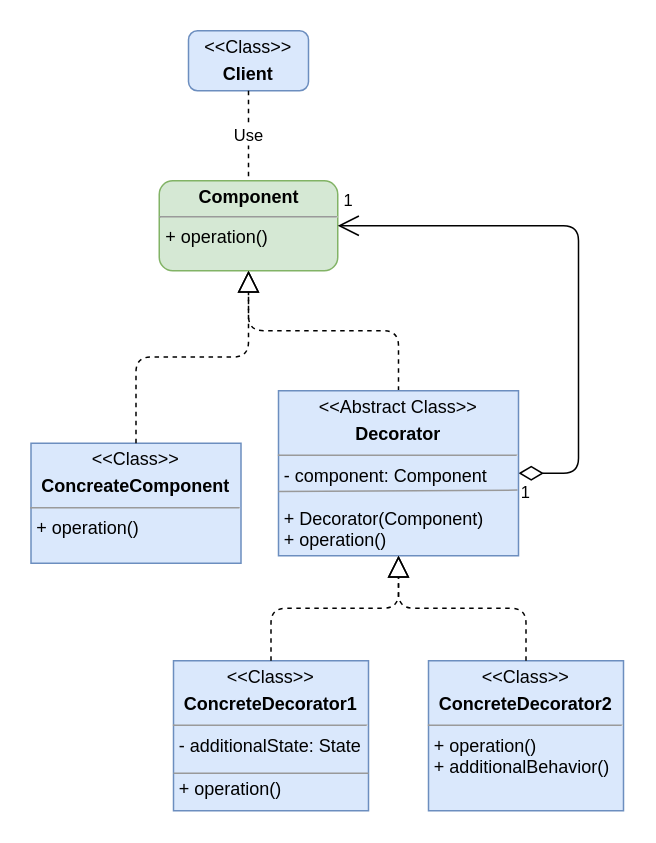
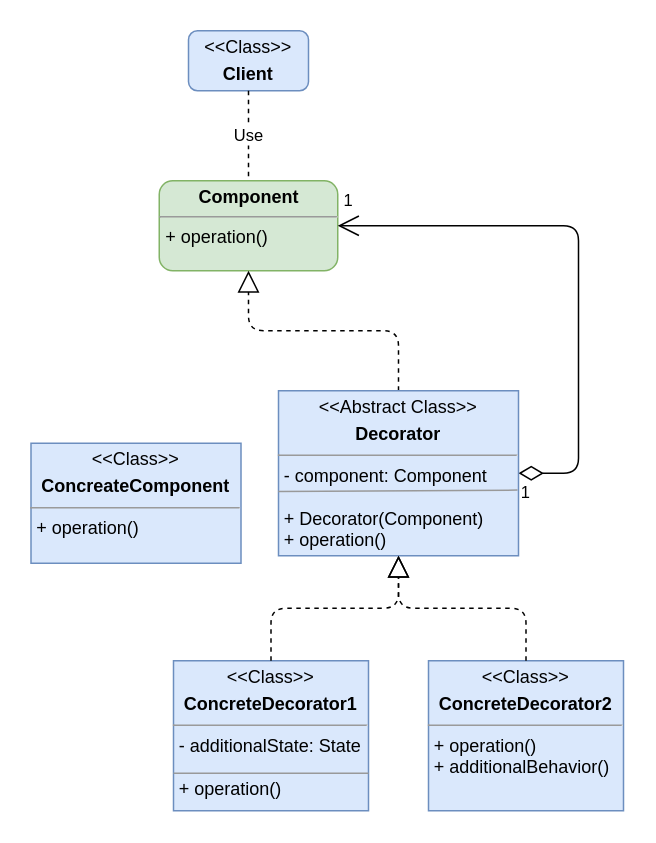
(164, 357) -> none
